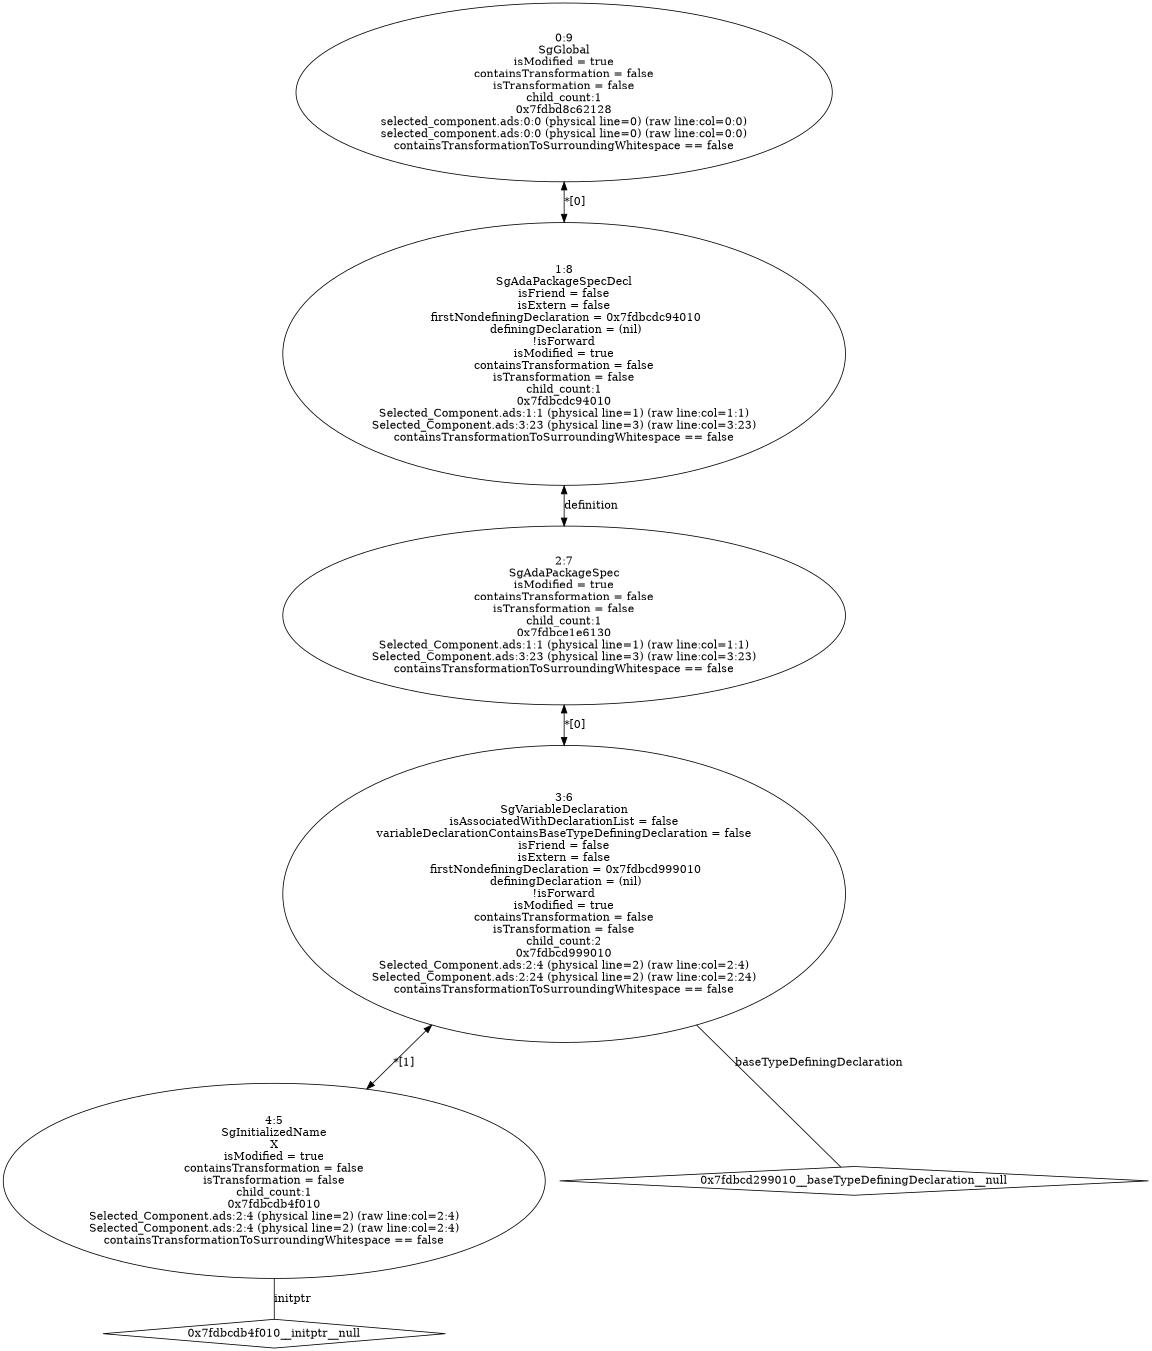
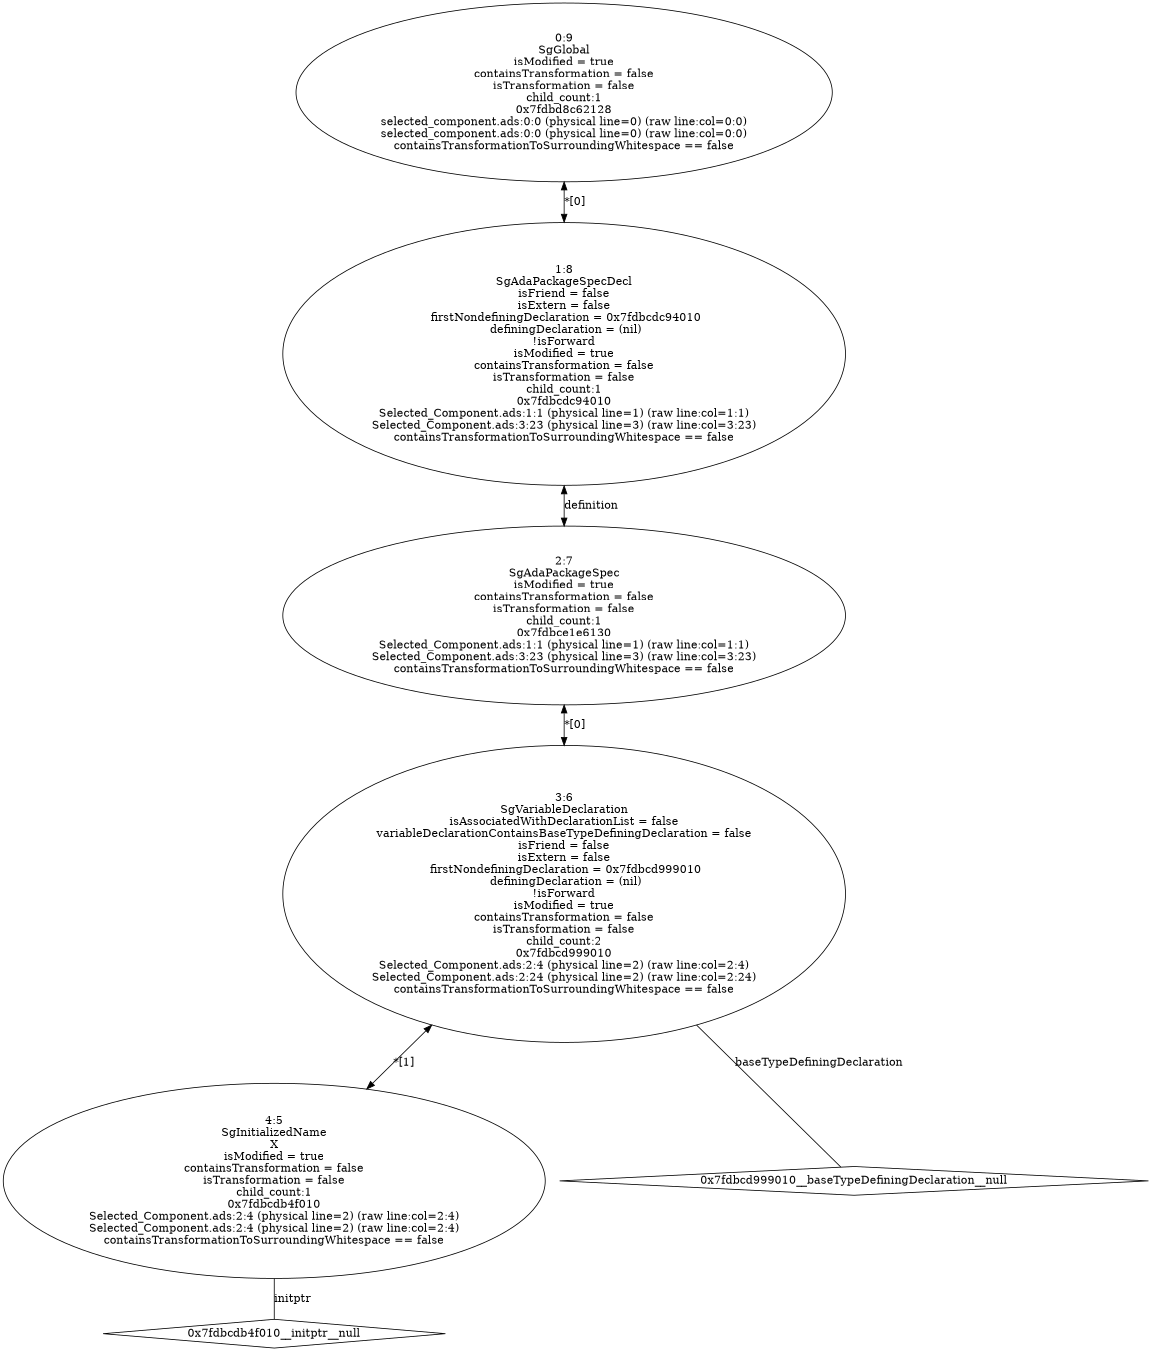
(854, 1181) -> (854, 1181)
